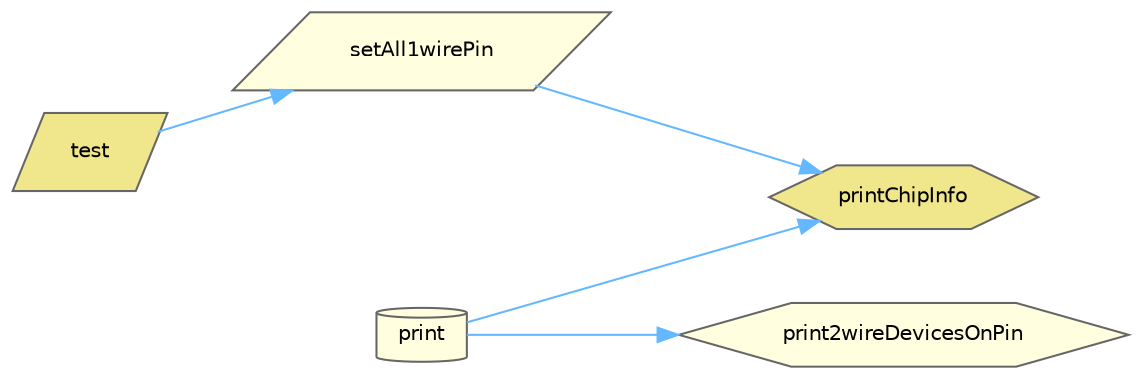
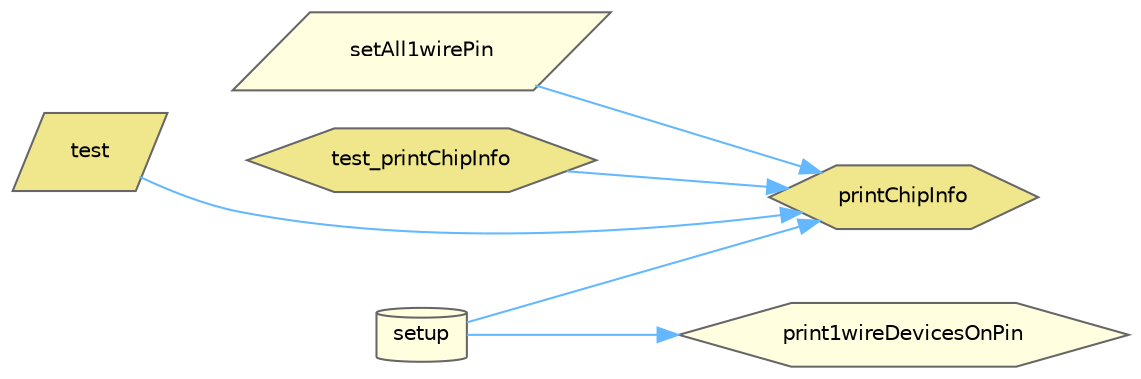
(215, 114) -> (457, 233)
none -> (422, 160)
(422, 335) -> (422, 335)
(904, 335) -> (904, 335)
